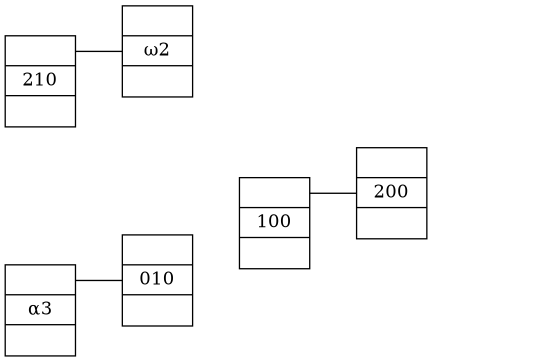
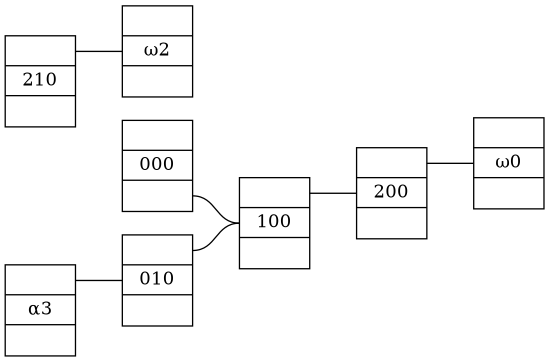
none -> (509, 163)
none -> (157, 166)
none -> (216, 237)
